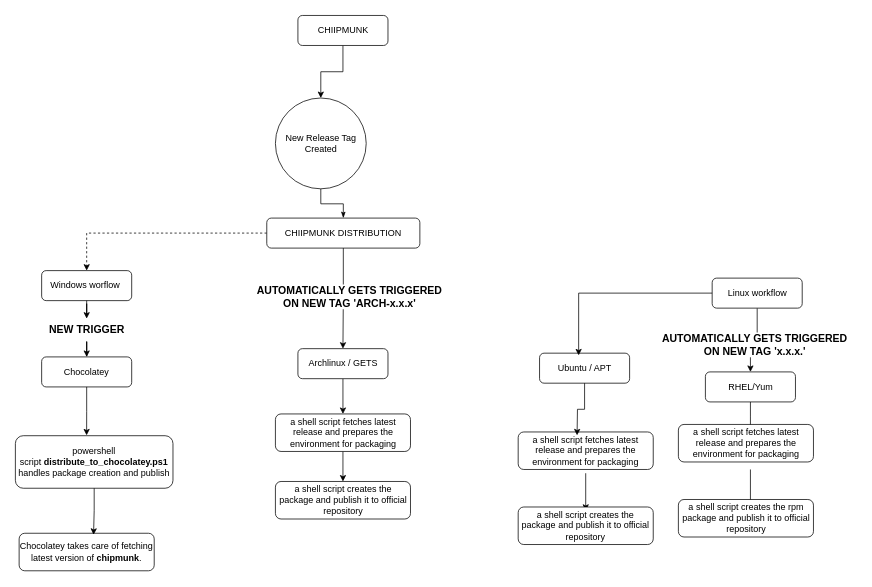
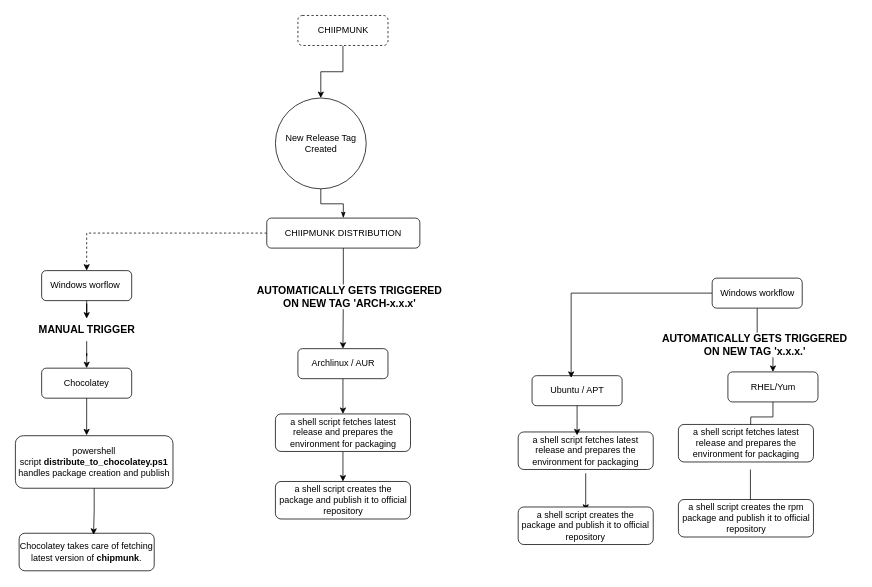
(343, 30) -> (343, 30)
(757, 293) -> (757, 293)
(87, 330) -> (87, 330)
(343, 363) -> (343, 363)
(584, 368) -> (577, 390)
(87, 372) -> (87, 383)
(750, 387) -> (773, 387)
